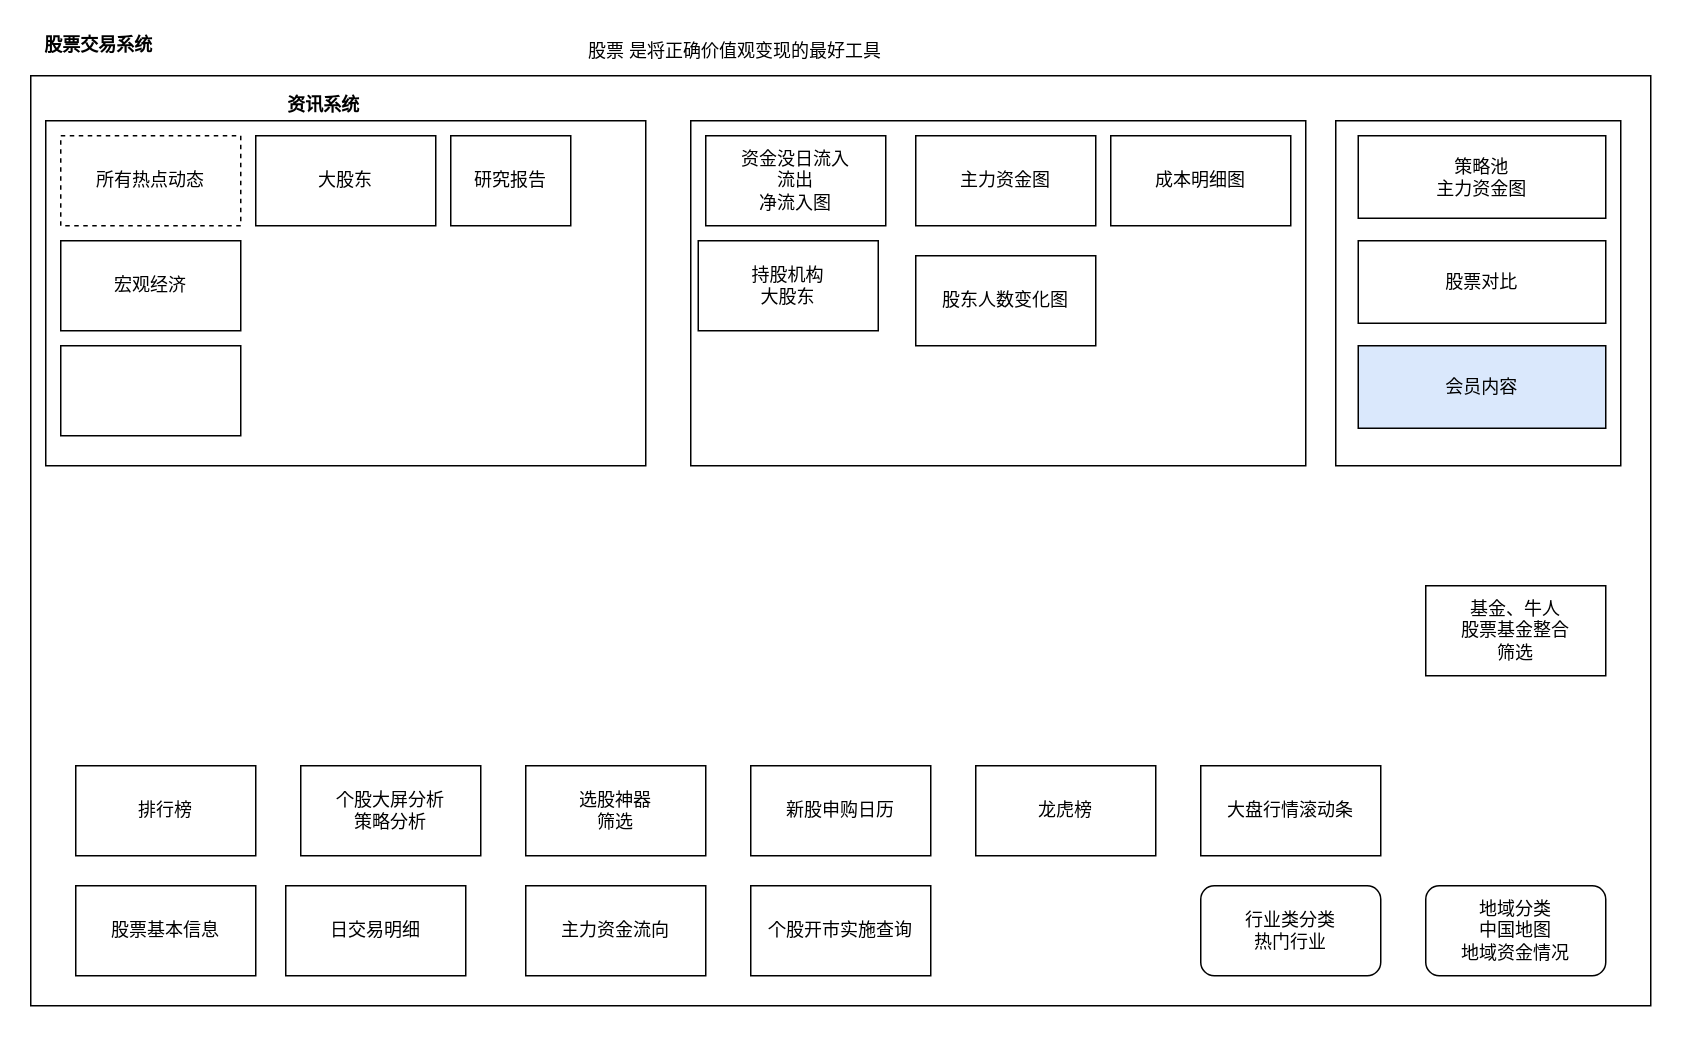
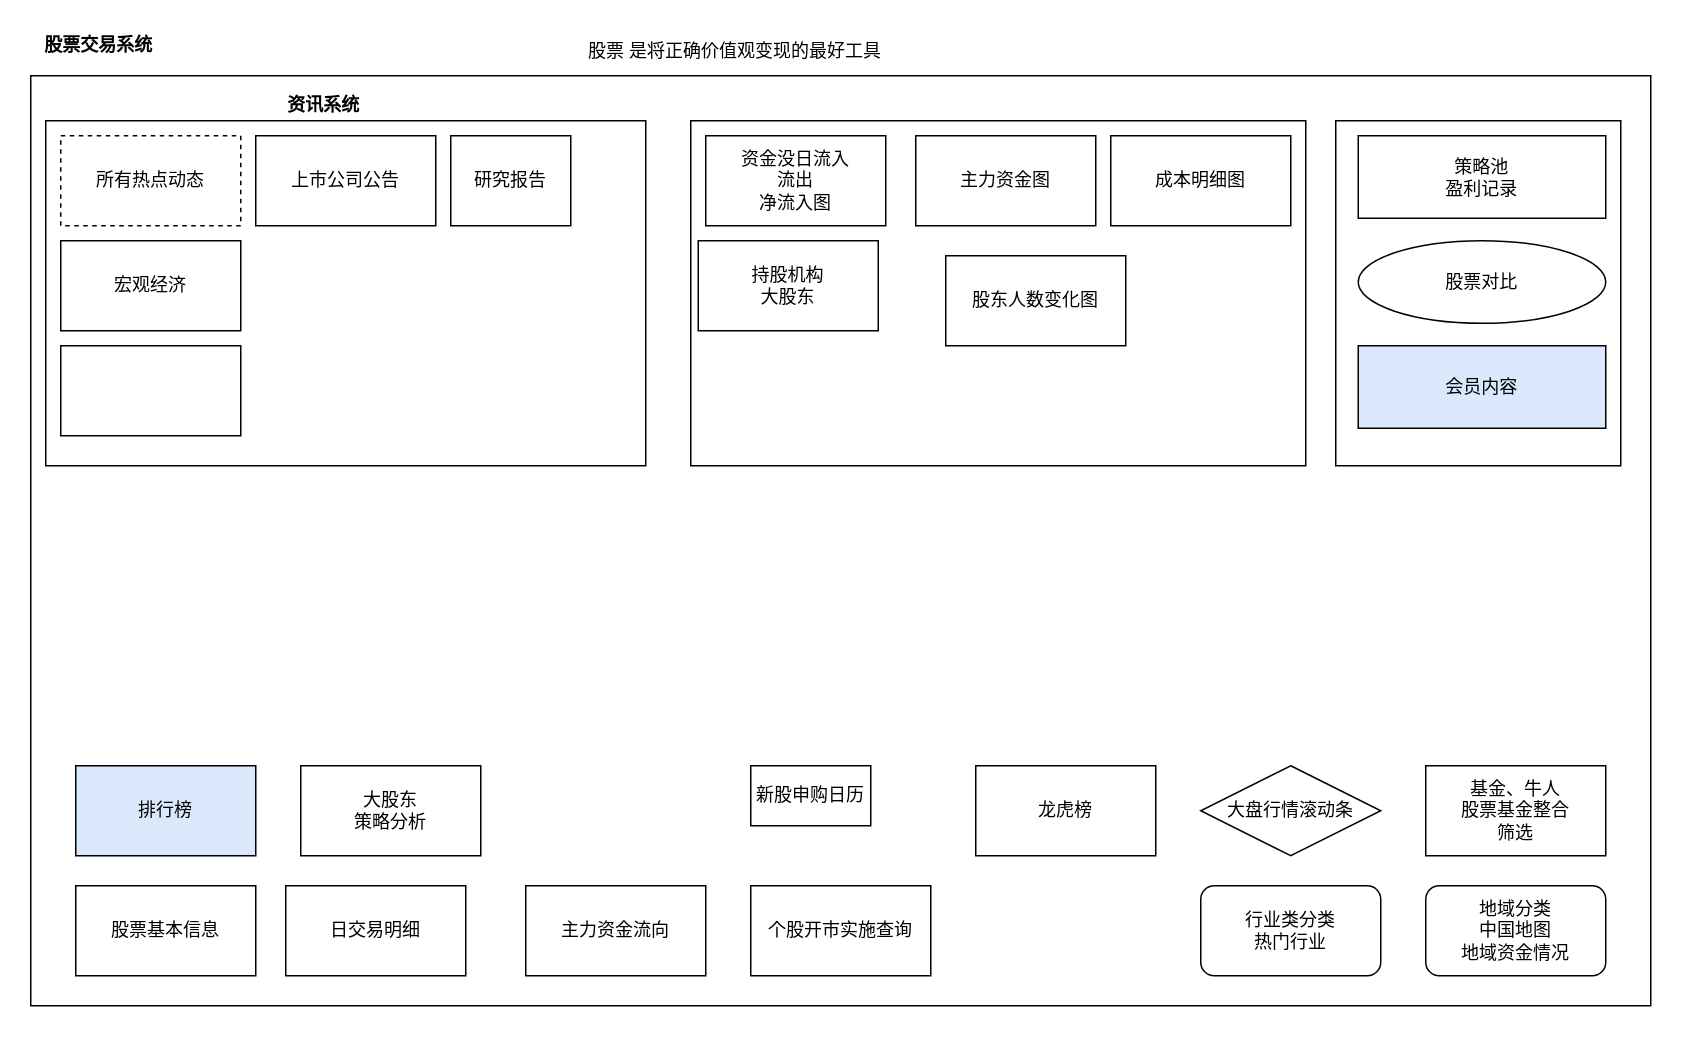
(1482, 178) -> (1482, 178)
(346, 181) -> (346, 181)
(1482, 282) -> (1482, 282)
(1006, 301) -> (1036, 301)
(1516, 631) -> (1516, 811)
(166, 811) -> (166, 811)
(391, 811) -> (391, 811)
(616, 811) -> none
(841, 811) -> (811, 796)
(1291, 811) -> (1291, 811)
